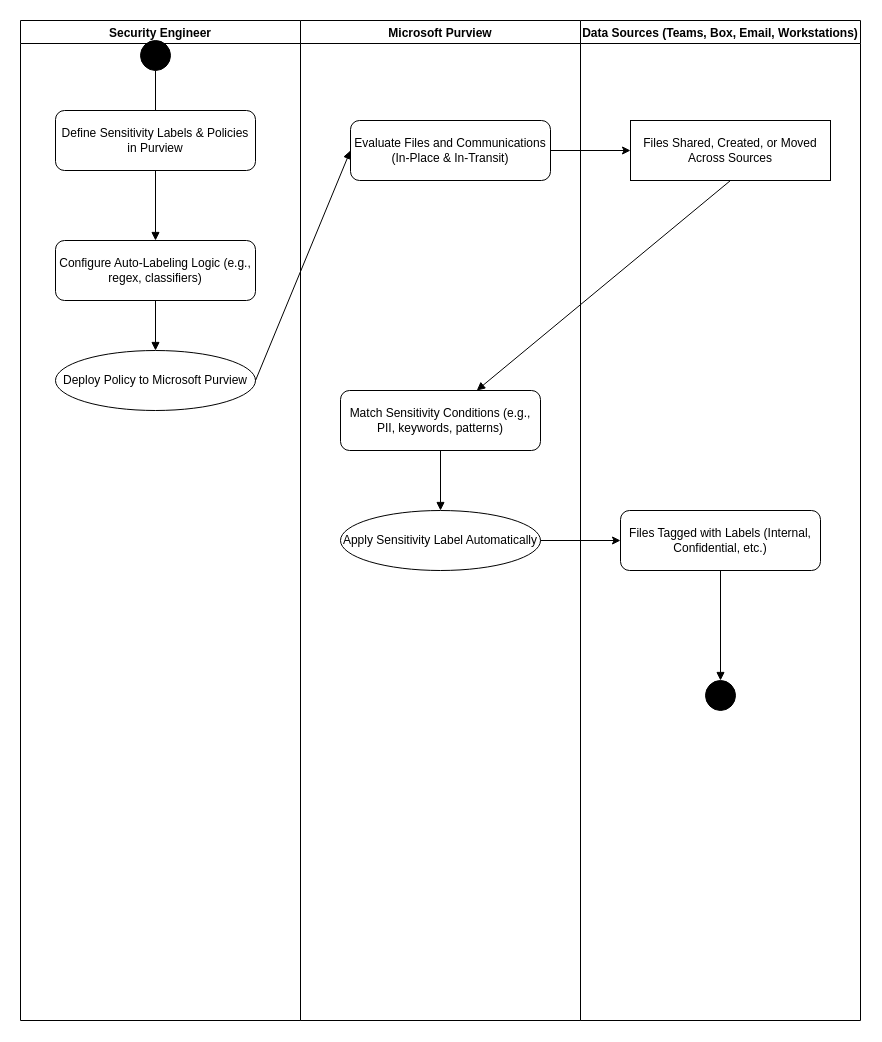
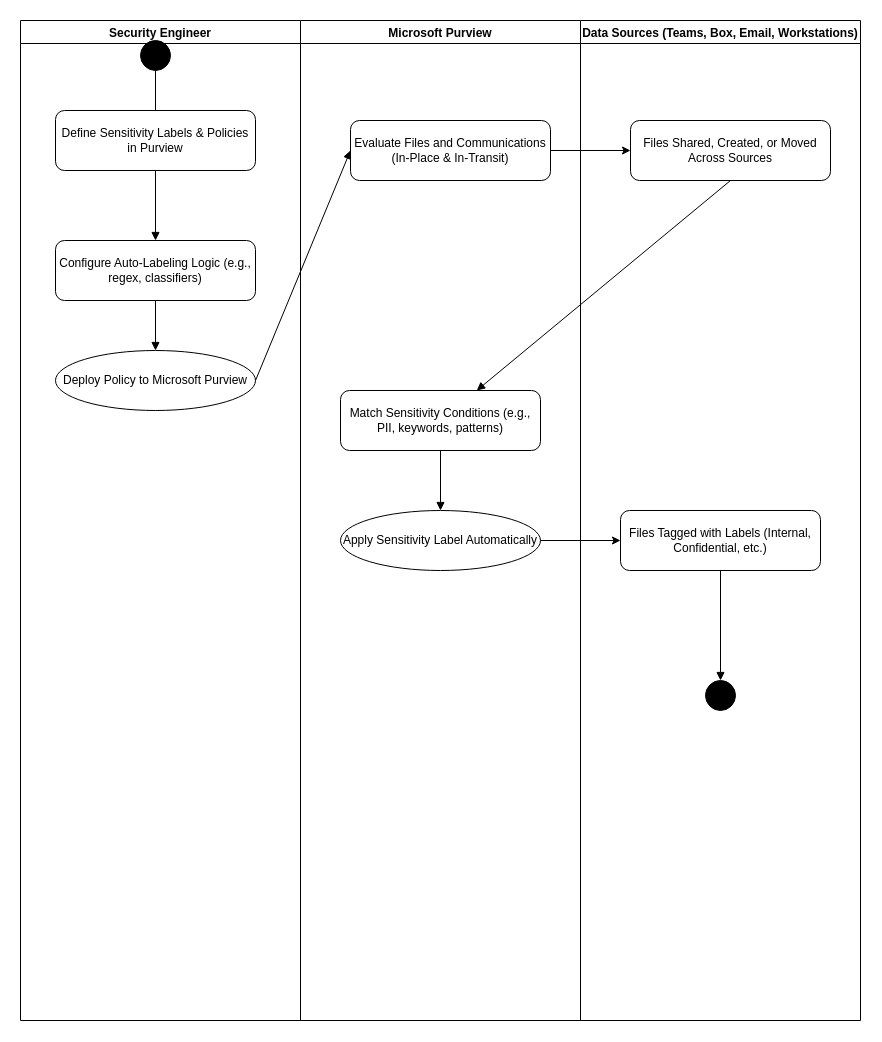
(731, 151) -> (731, 151)
